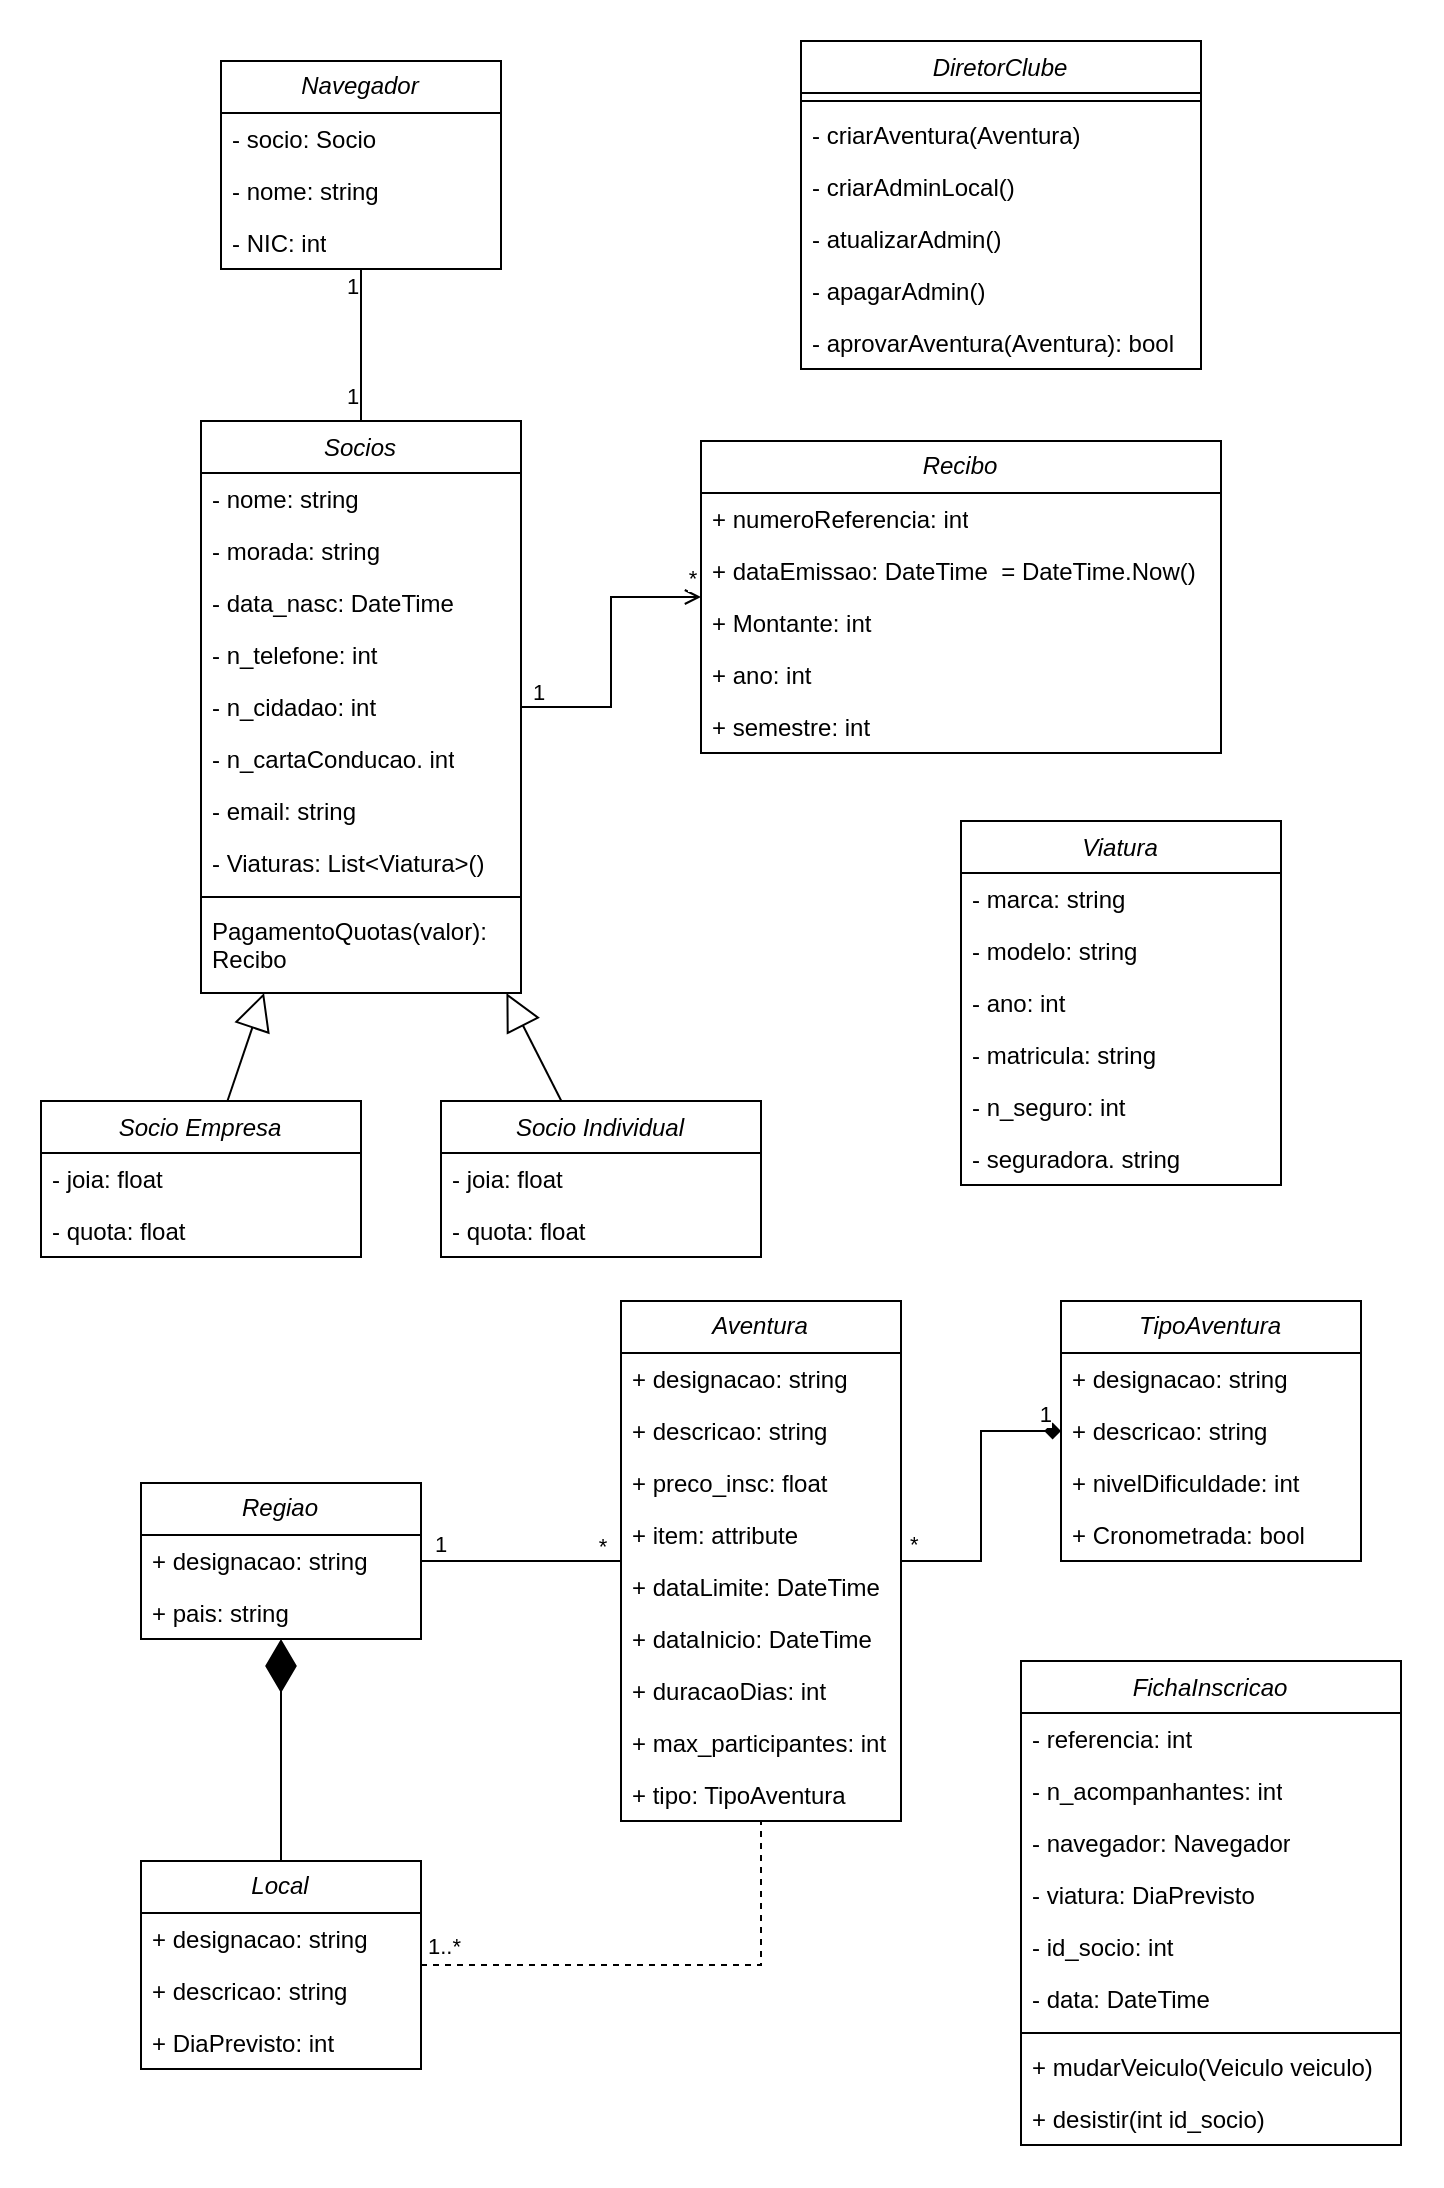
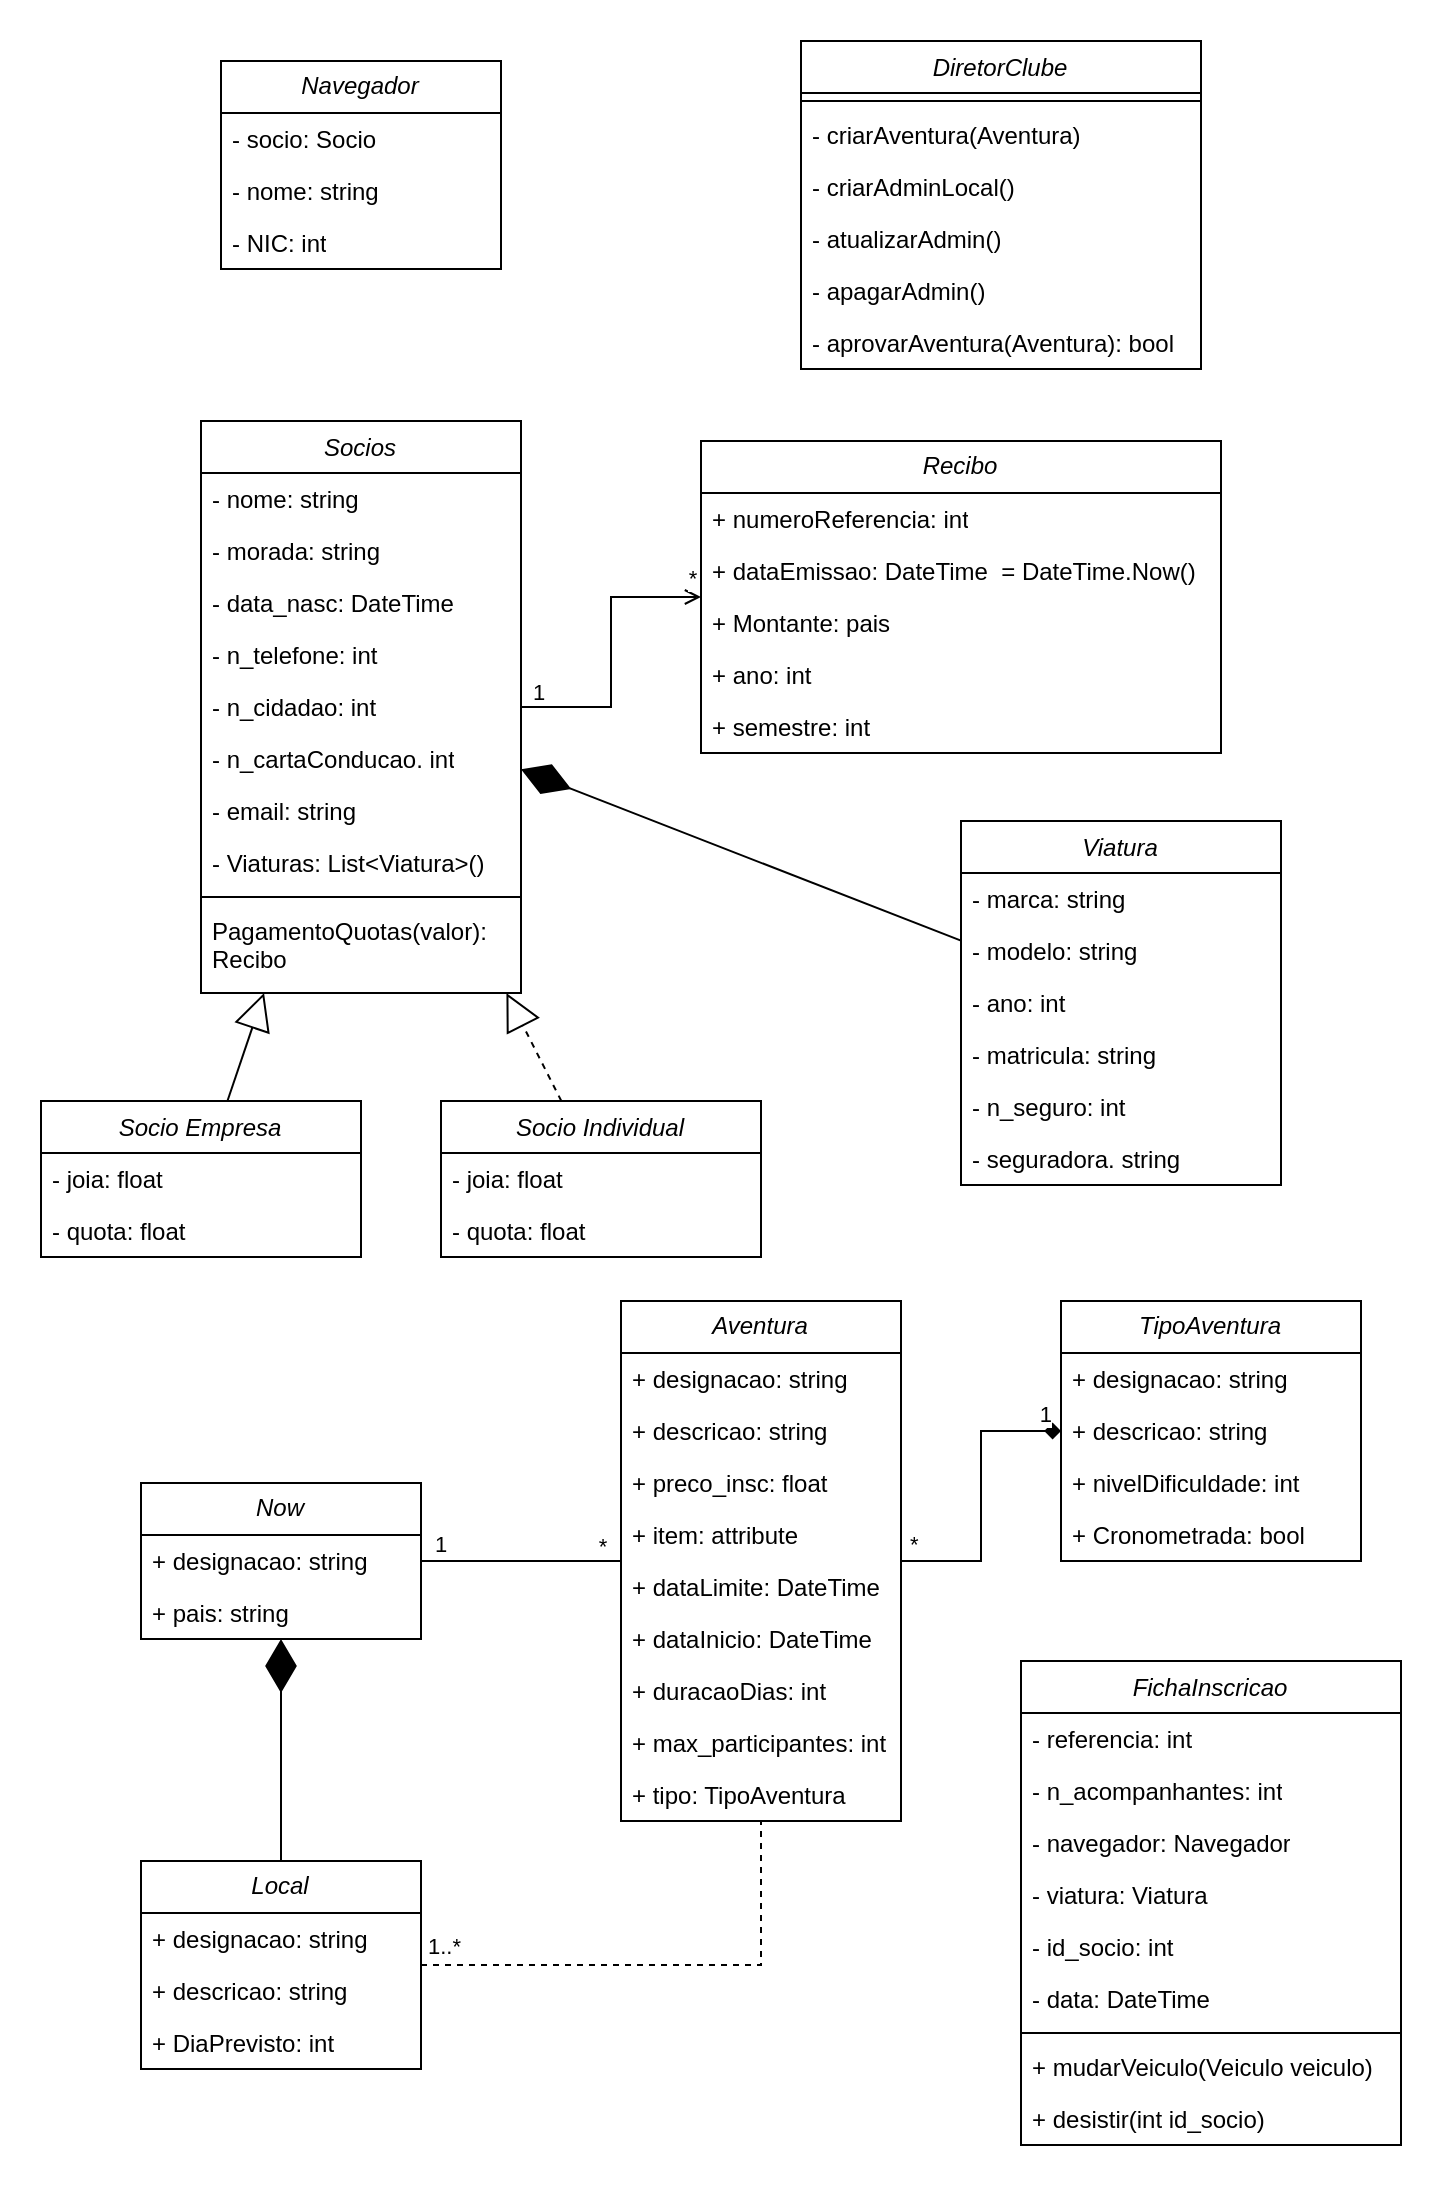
(361, 345) -> none
(801, 625) -> (808, 625)
none -> (764, 864)
(541, 1061) -> (541, 1061)
(281, 1509) -> (281, 1509)
(1162, 1897) -> (1138, 1897)
